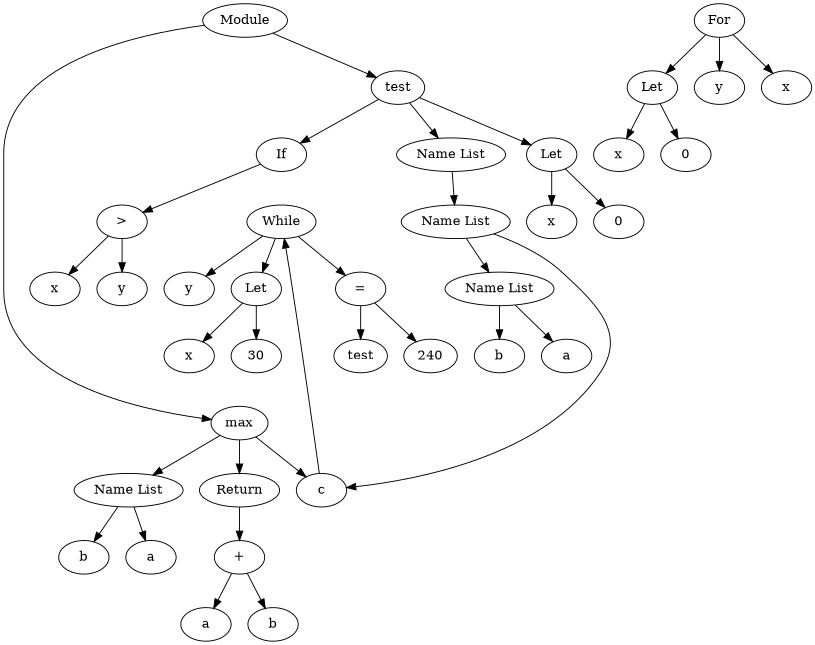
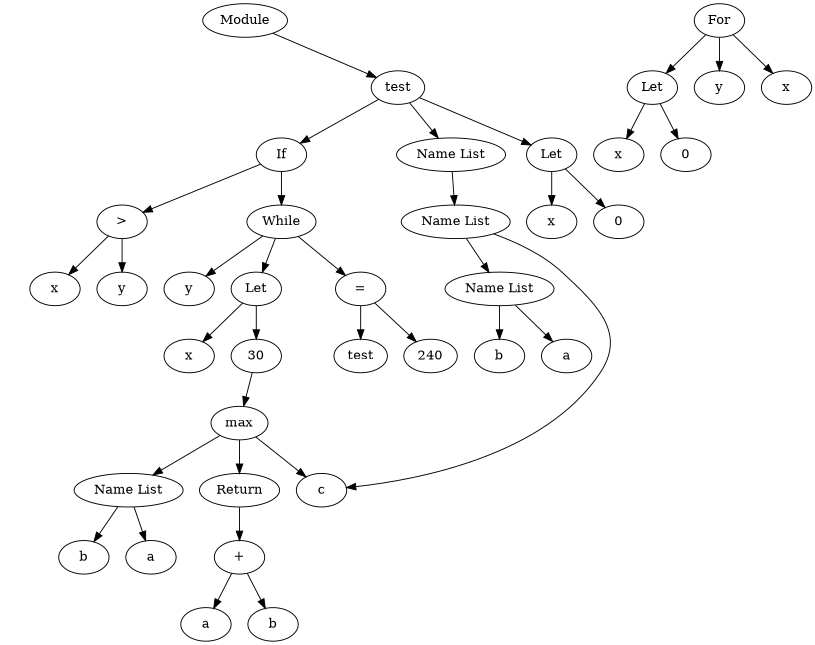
(4, 221) -> (249, 385)
(303, 361) -> (281, 184)
